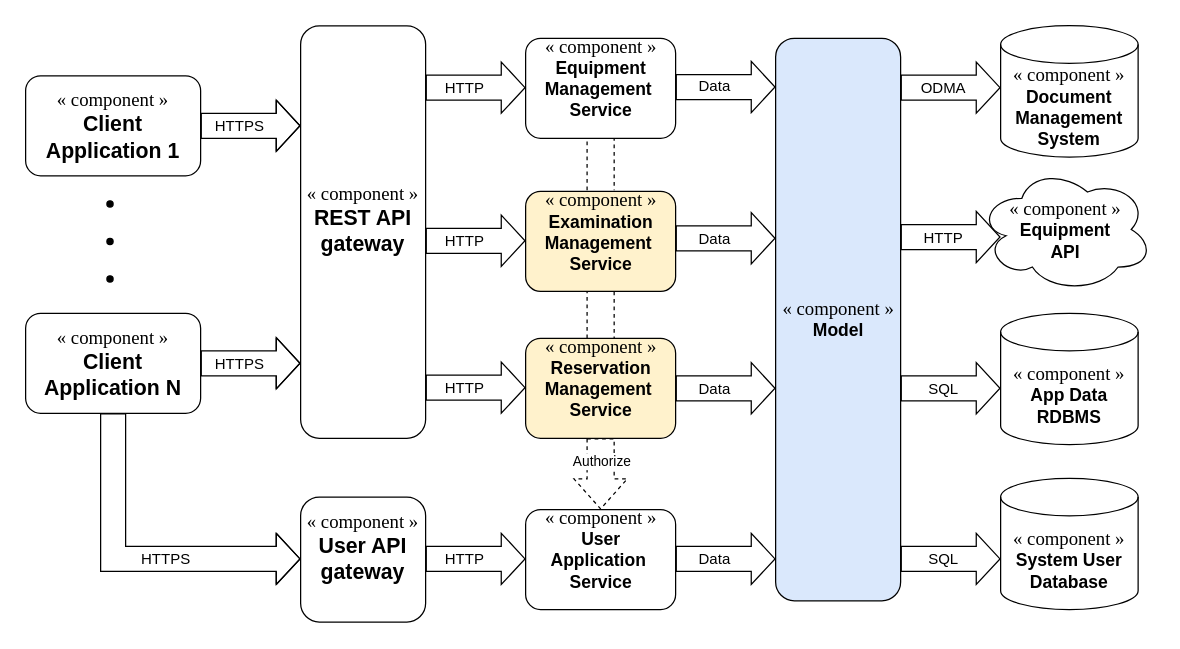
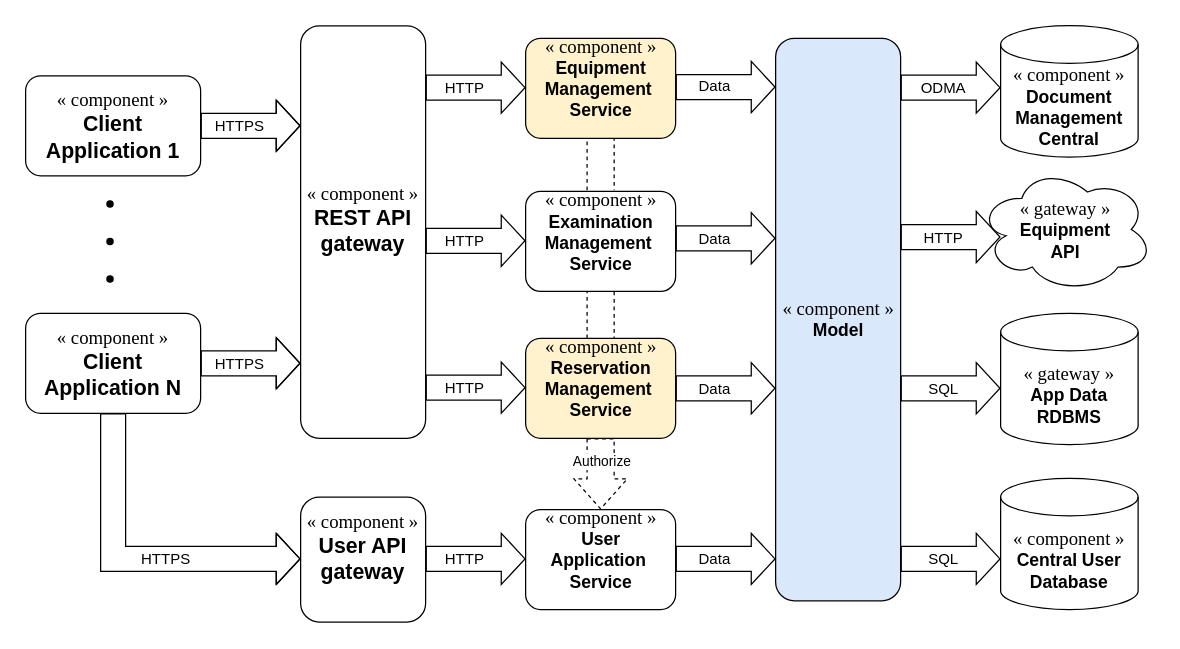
(601, 88) -> (601, 88)
(1069, 107) -> (1069, 107)
(1066, 229) -> (1066, 229)
(601, 241) -> (601, 241)
(1069, 394) -> (1069, 394)
(1069, 559) -> (1069, 559)
